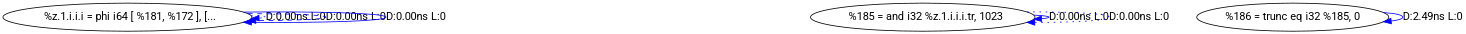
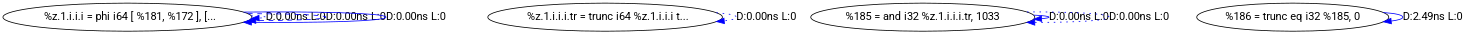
none -> (605, 17)
(923, 17) -> (923, 17)
